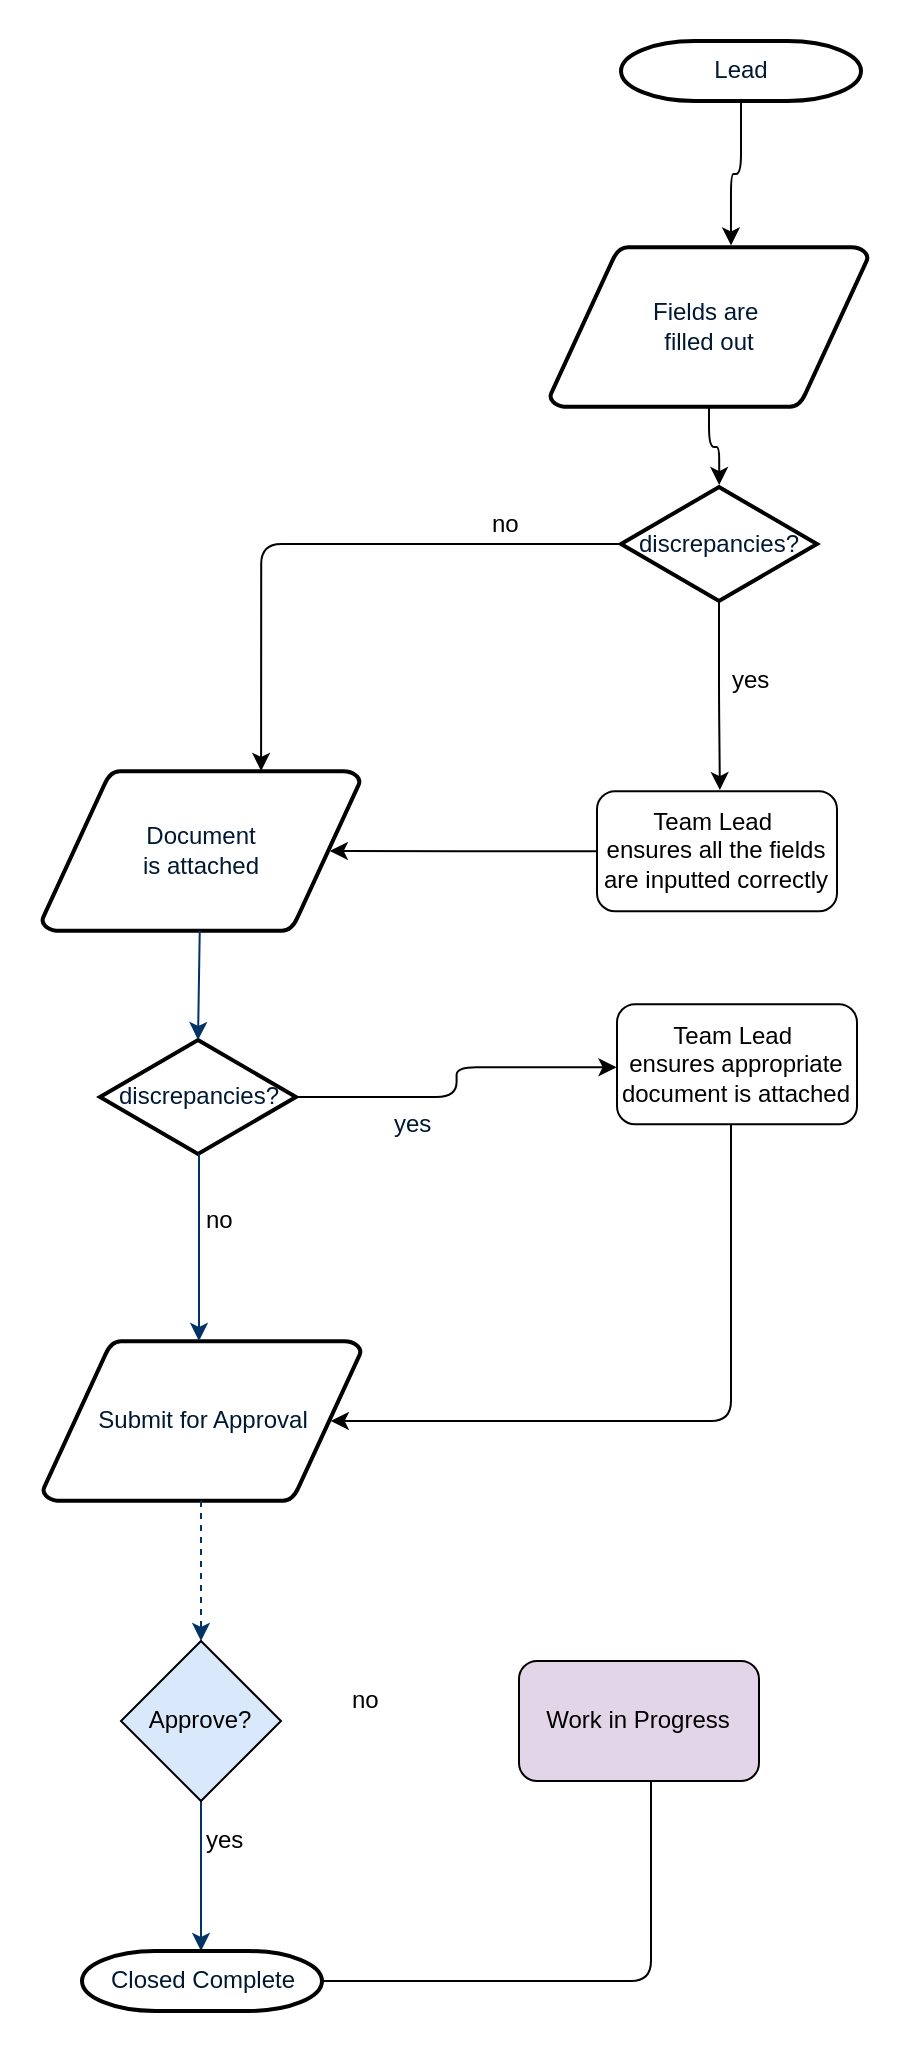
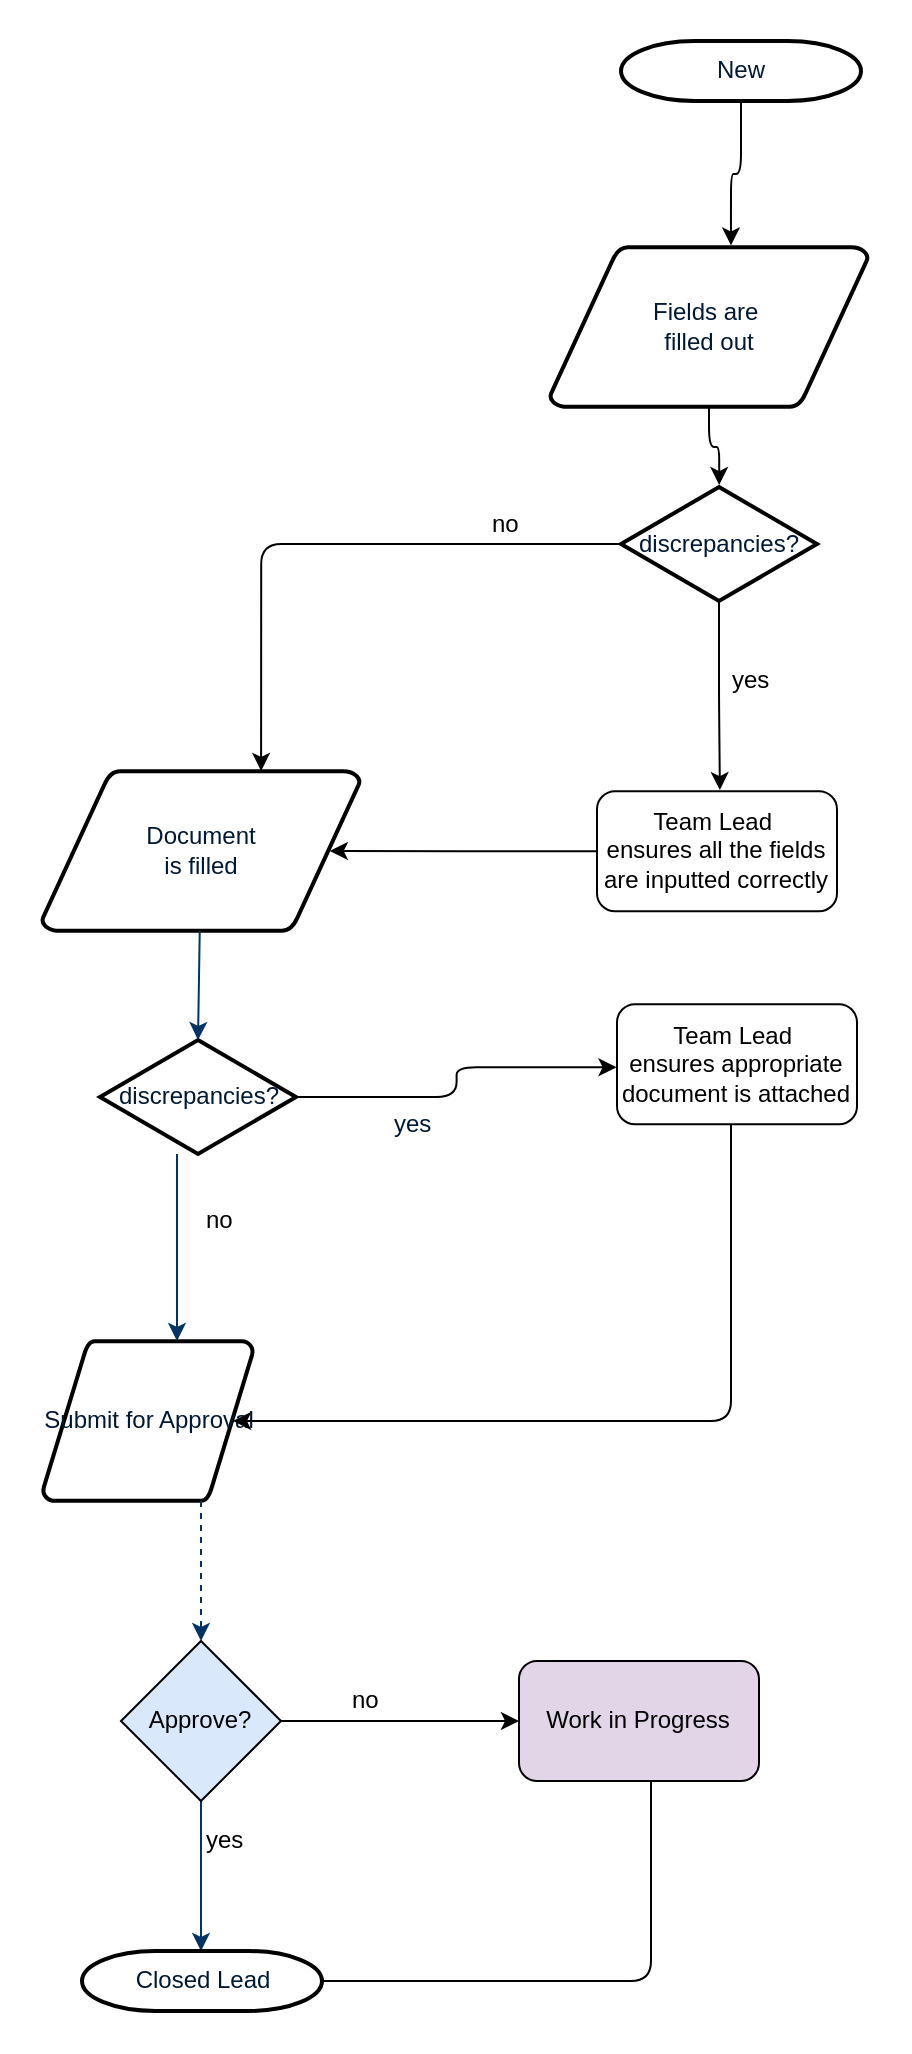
(742, 71) -> (742, 71)
(202, 851) -> (202, 851)
(202, 1421) -> (148, 1421)
none -> (393, 1721)
(204, 1981) -> (204, 1981)
